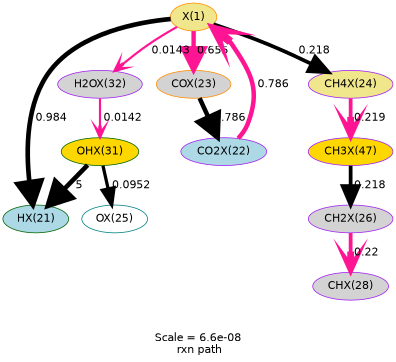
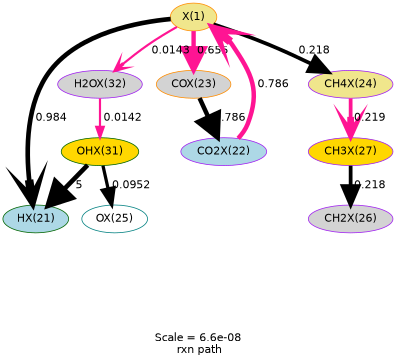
(57, 64) -> (57, 64)
(100, 113) -> (100, 113)
(351, 152) -> (351, 152)
(351, 286) -> none
